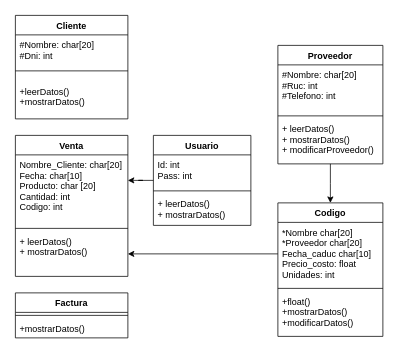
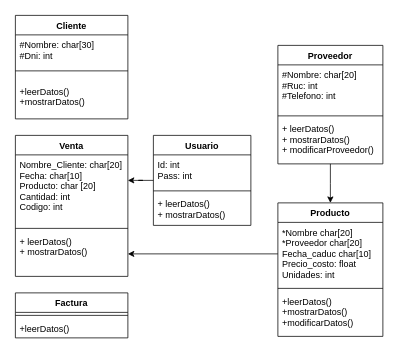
(60, 45) -> (60, 45)
(330, 213) -> (330, 213)
(301, 302) -> (311, 302)
(57, 329) -> (49, 329)
